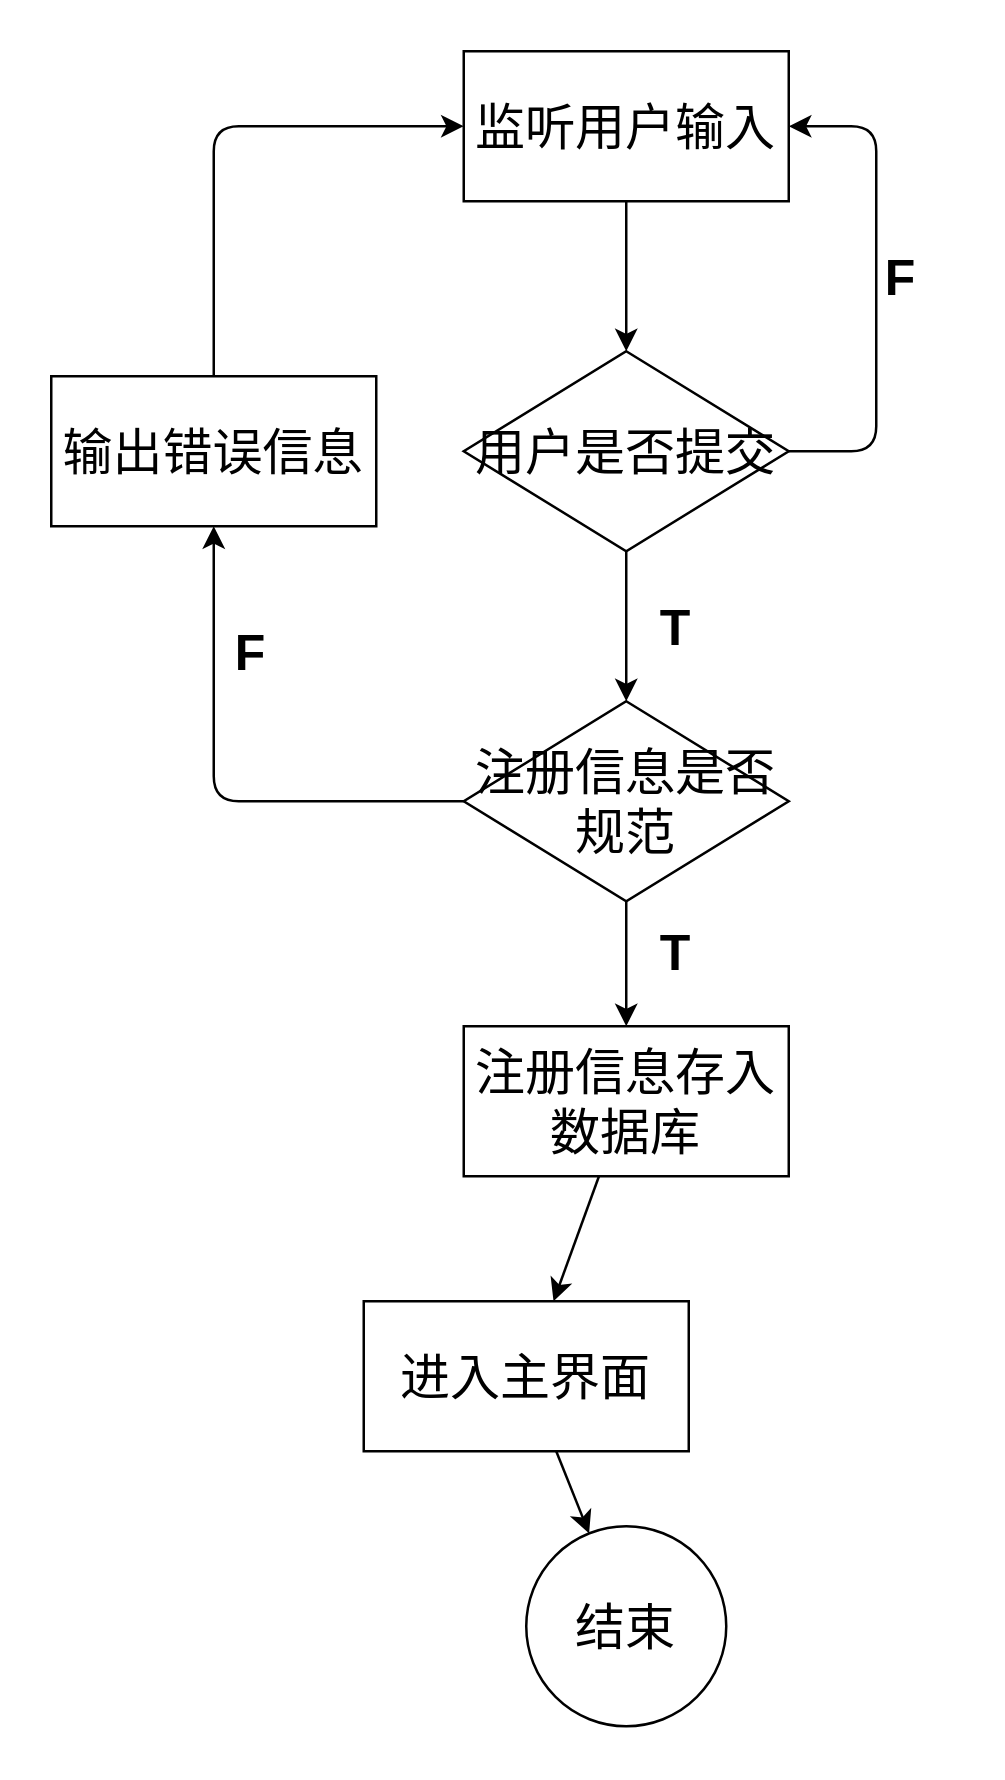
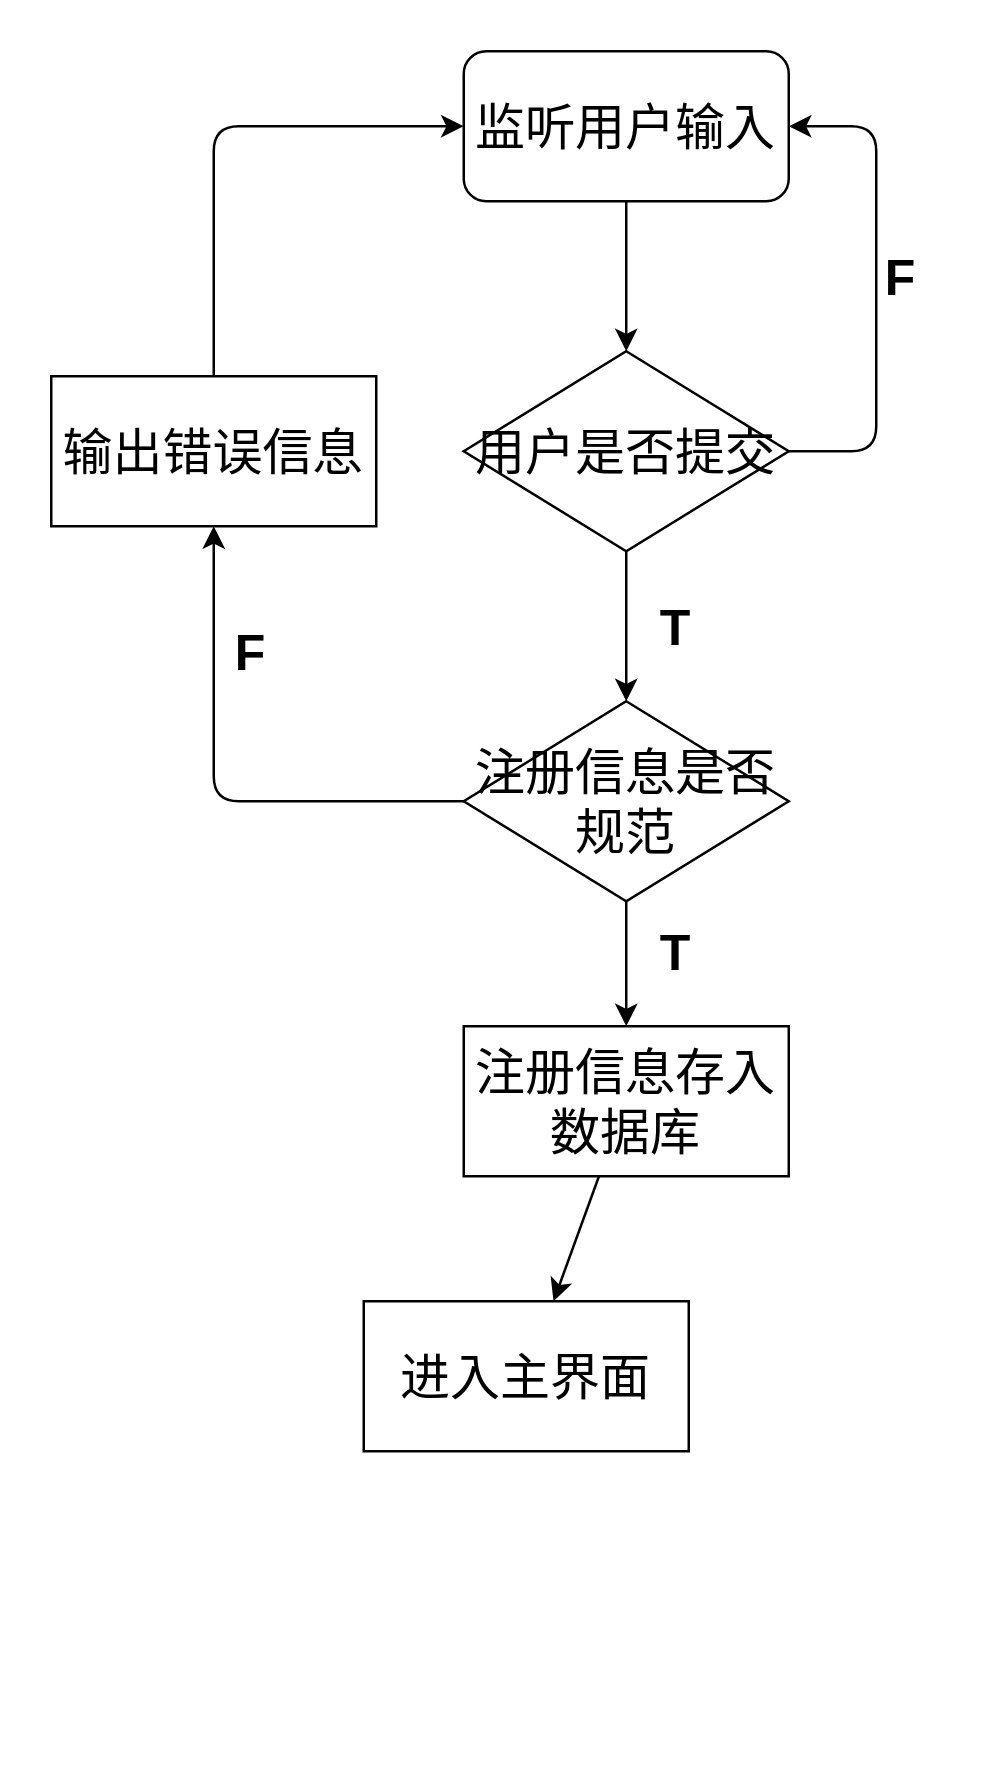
(626, 126) -> (626, 126)
(570, 1485) -> none
(626, 1626) -> none
